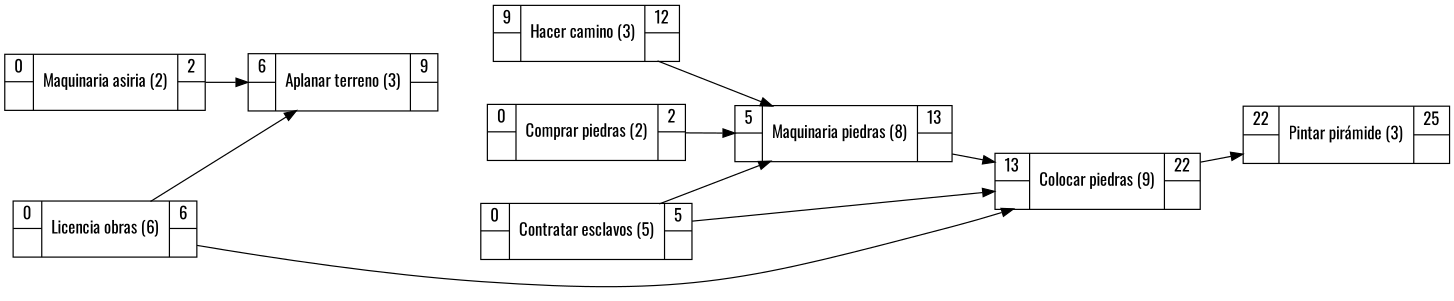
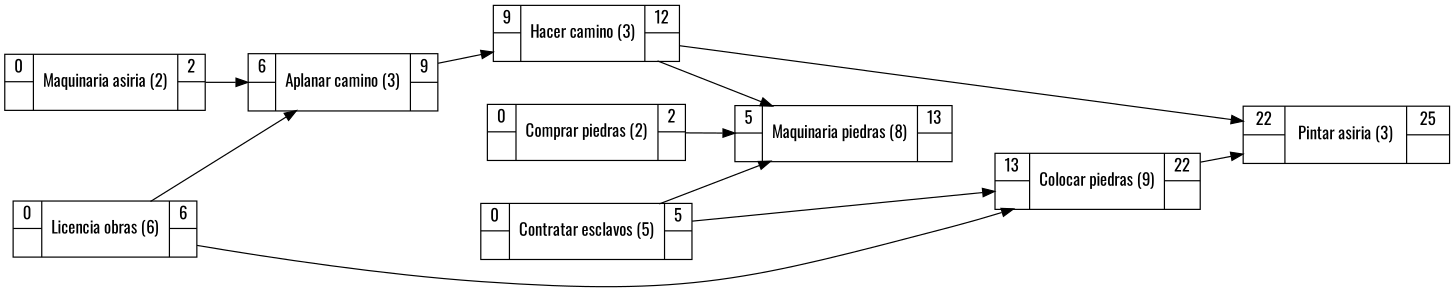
none -> (460, 59)
(343, 82) -> (343, 82)
none -> (955, 83)
(1346, 134) -> (1346, 134)
(968, 157) -> none
